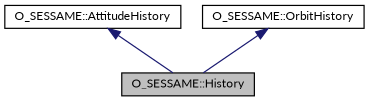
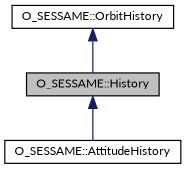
(145, 54) -> (93, 124)
